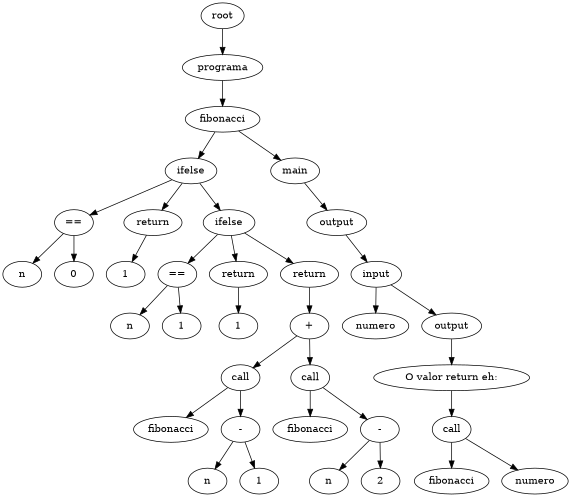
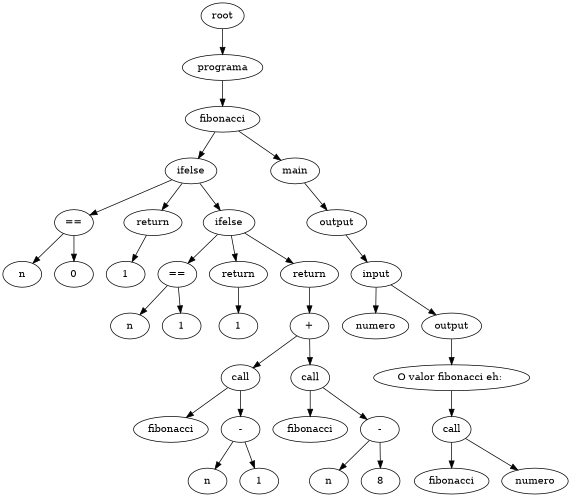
(452, 378) -> (452, 378)
(381, 481) -> (381, 481)
